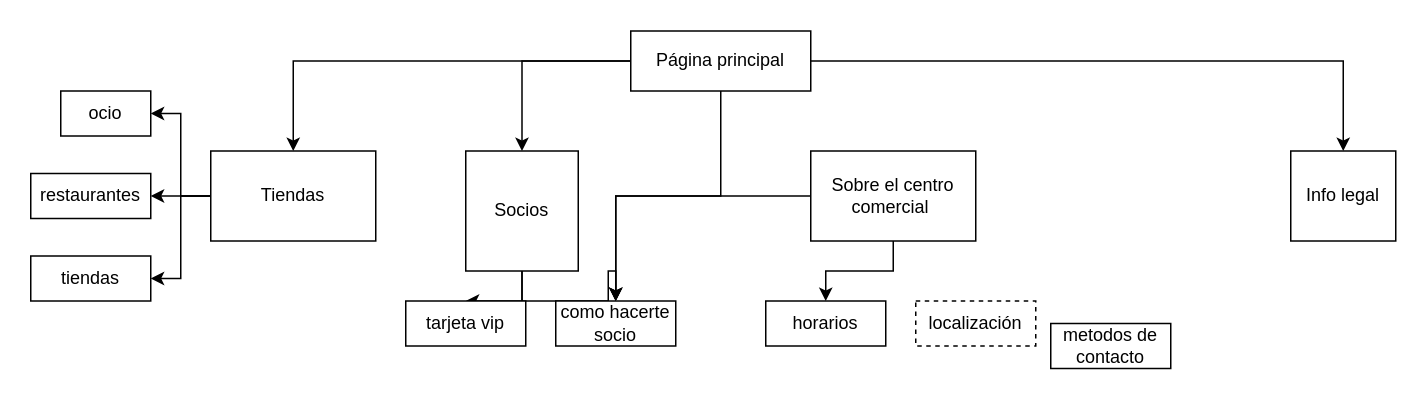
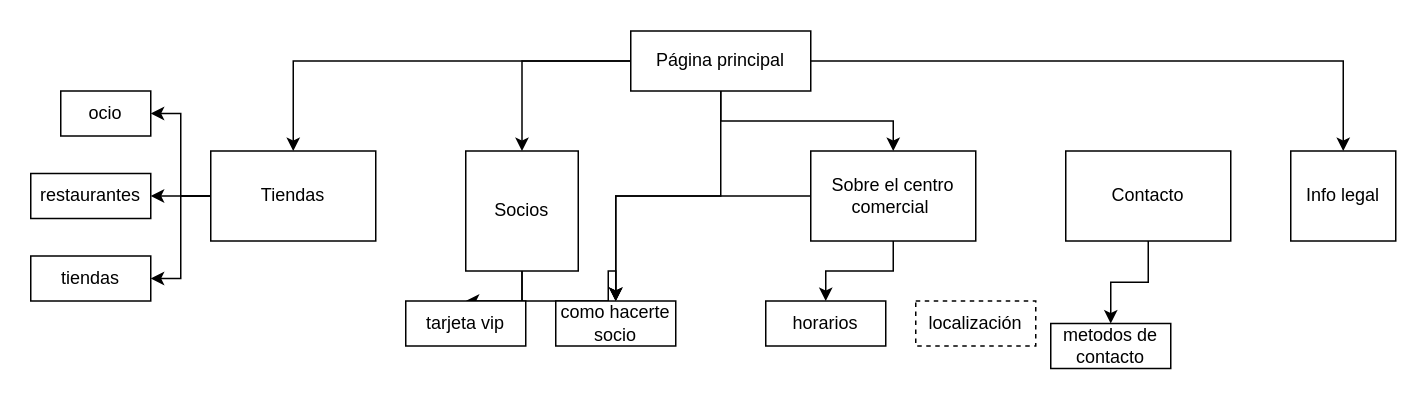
none -> (818, 121)
none -> (1148, 196)
none -> (1135, 282)
